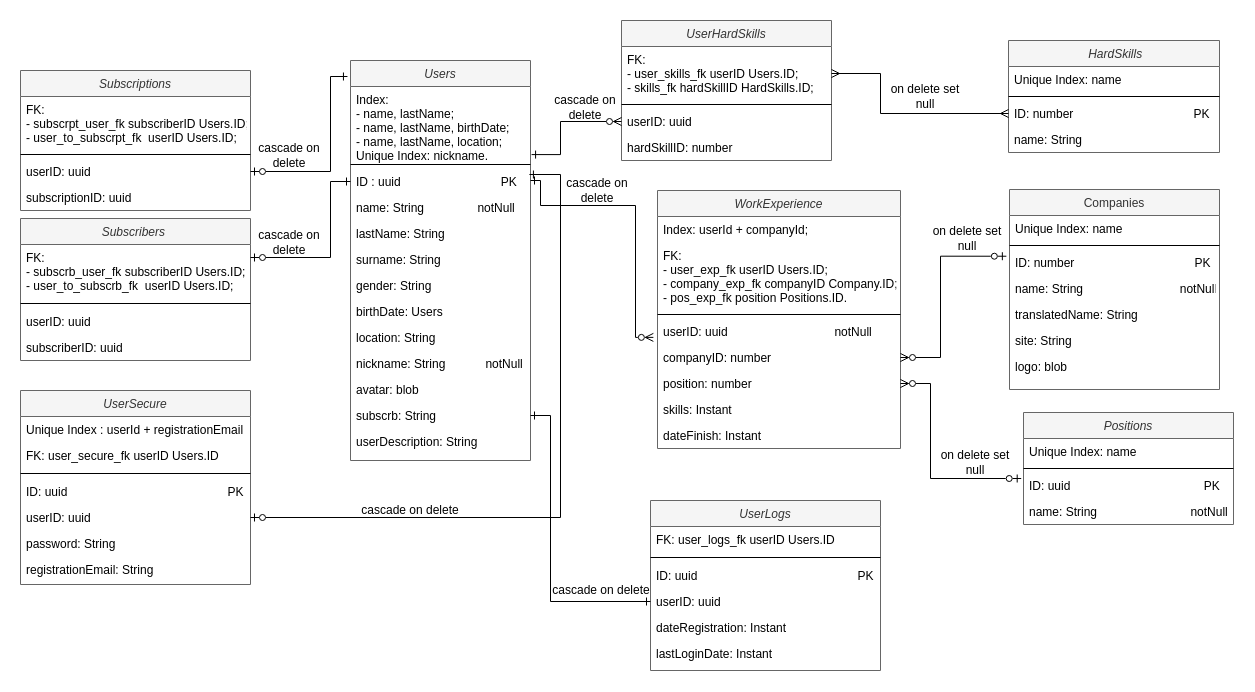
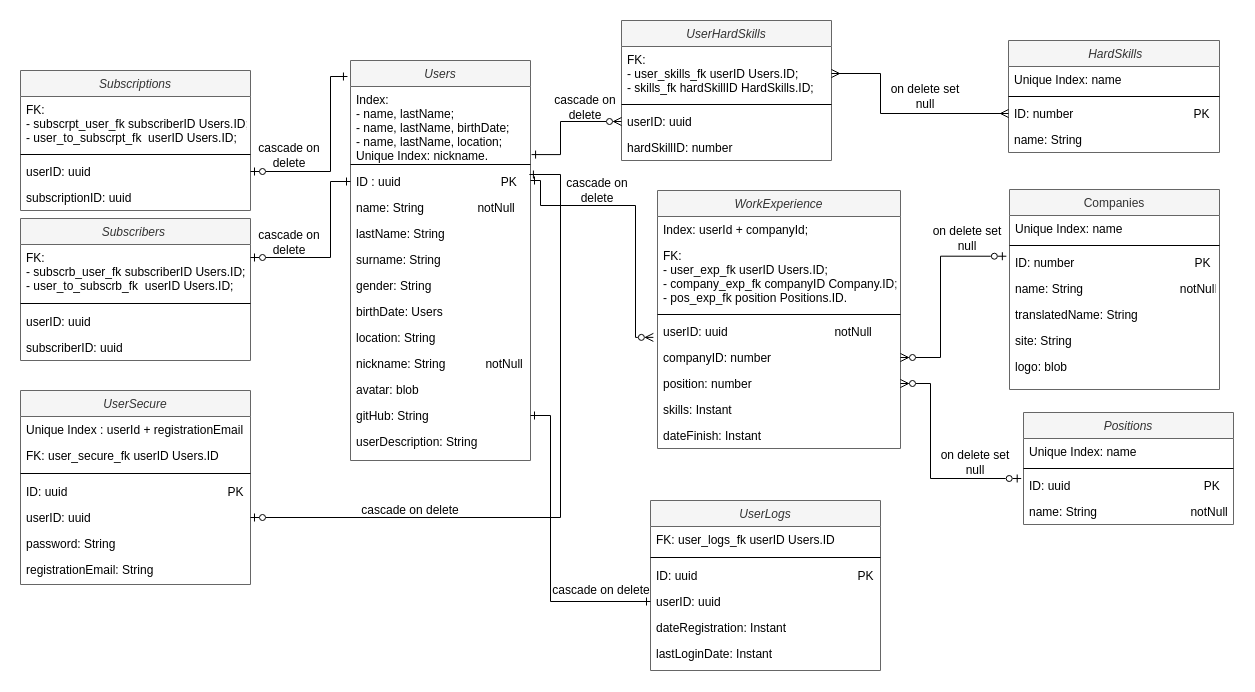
(402, 416) -> (397, 416)
